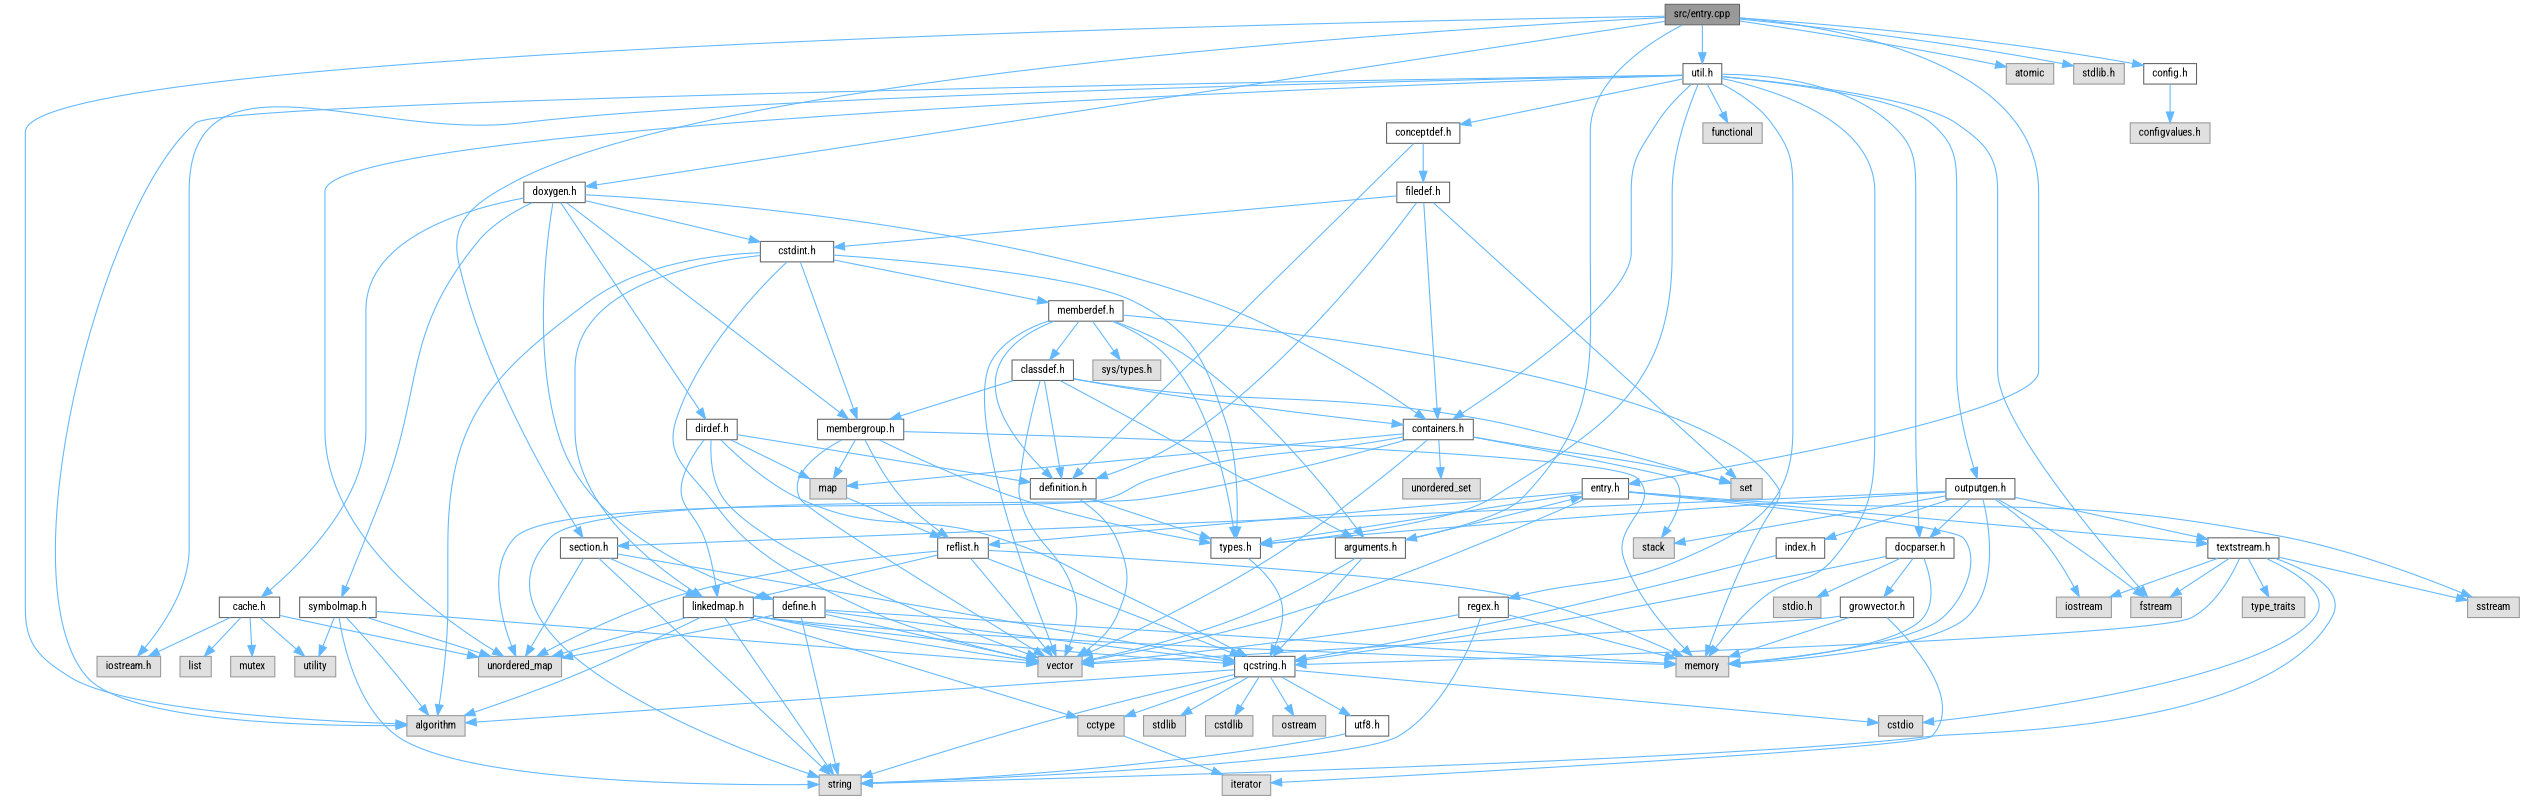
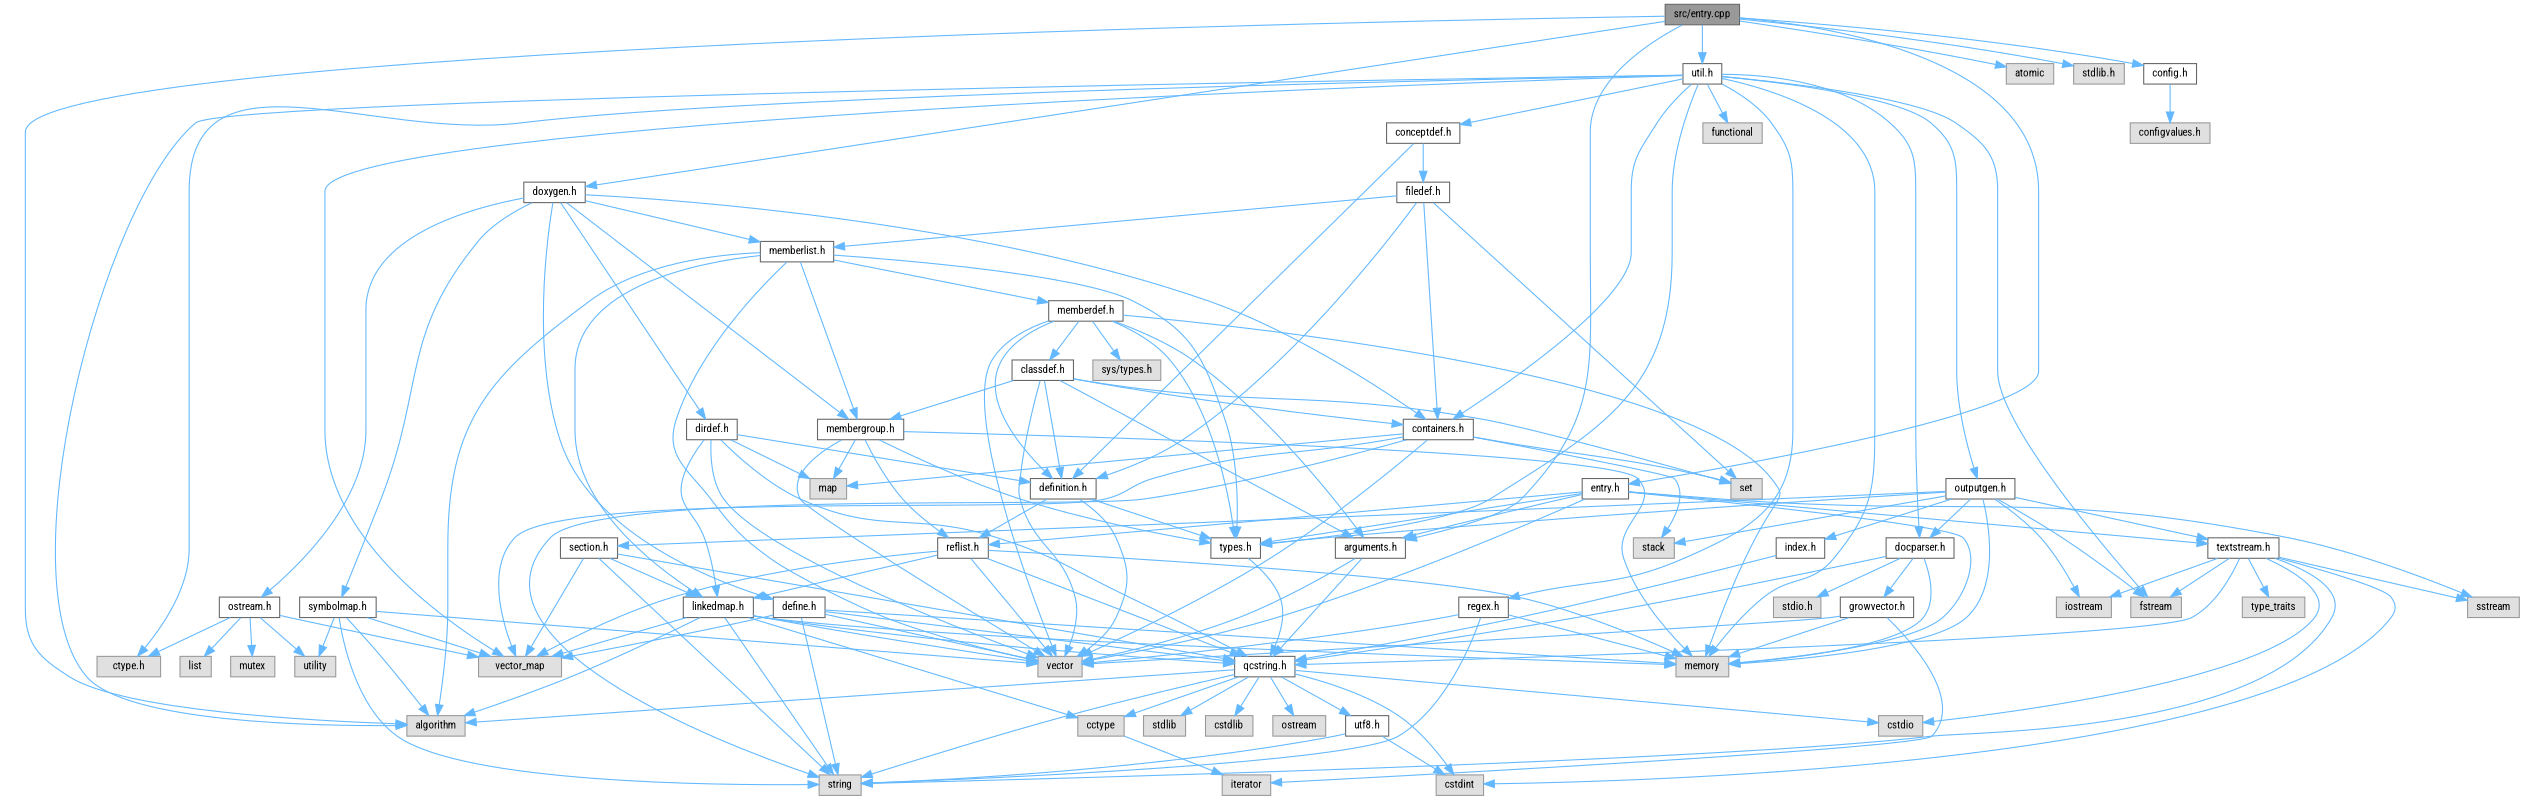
(963, 79) -> none
(797, 252) -> (797, 252)
(1442, 489) -> none
(887, 515) -> (1018, 516)
(1489, 520) -> (1498, 514)
(250, 607) -> (250, 607)
(129, 667) -> (129, 667)
(520, 667) -> (520, 667)
none -> (1460, 785)
